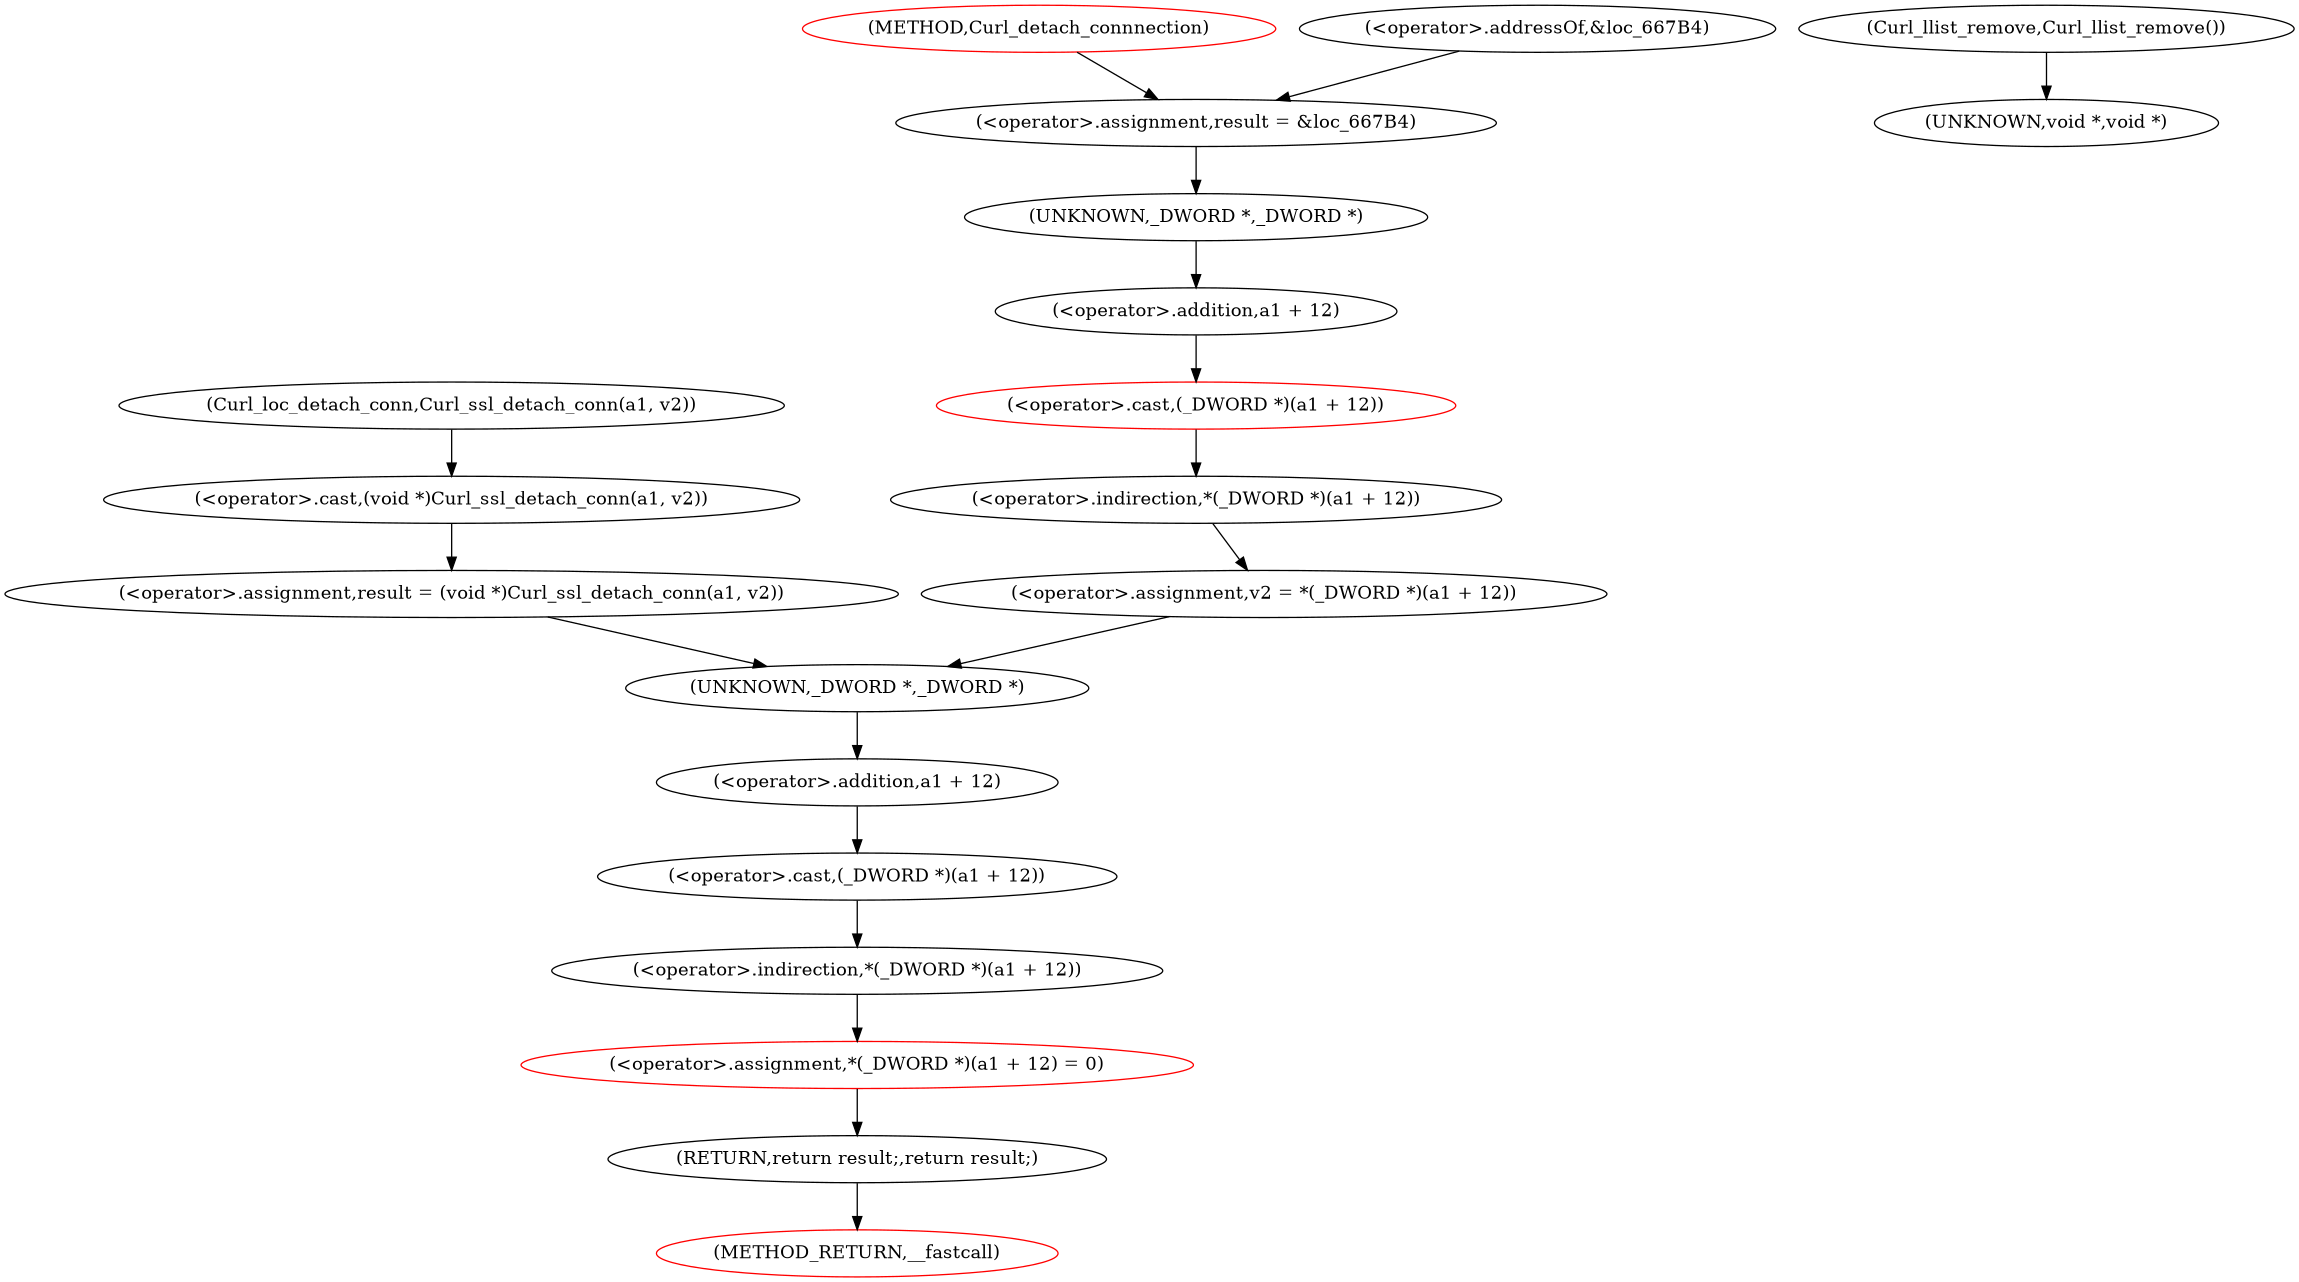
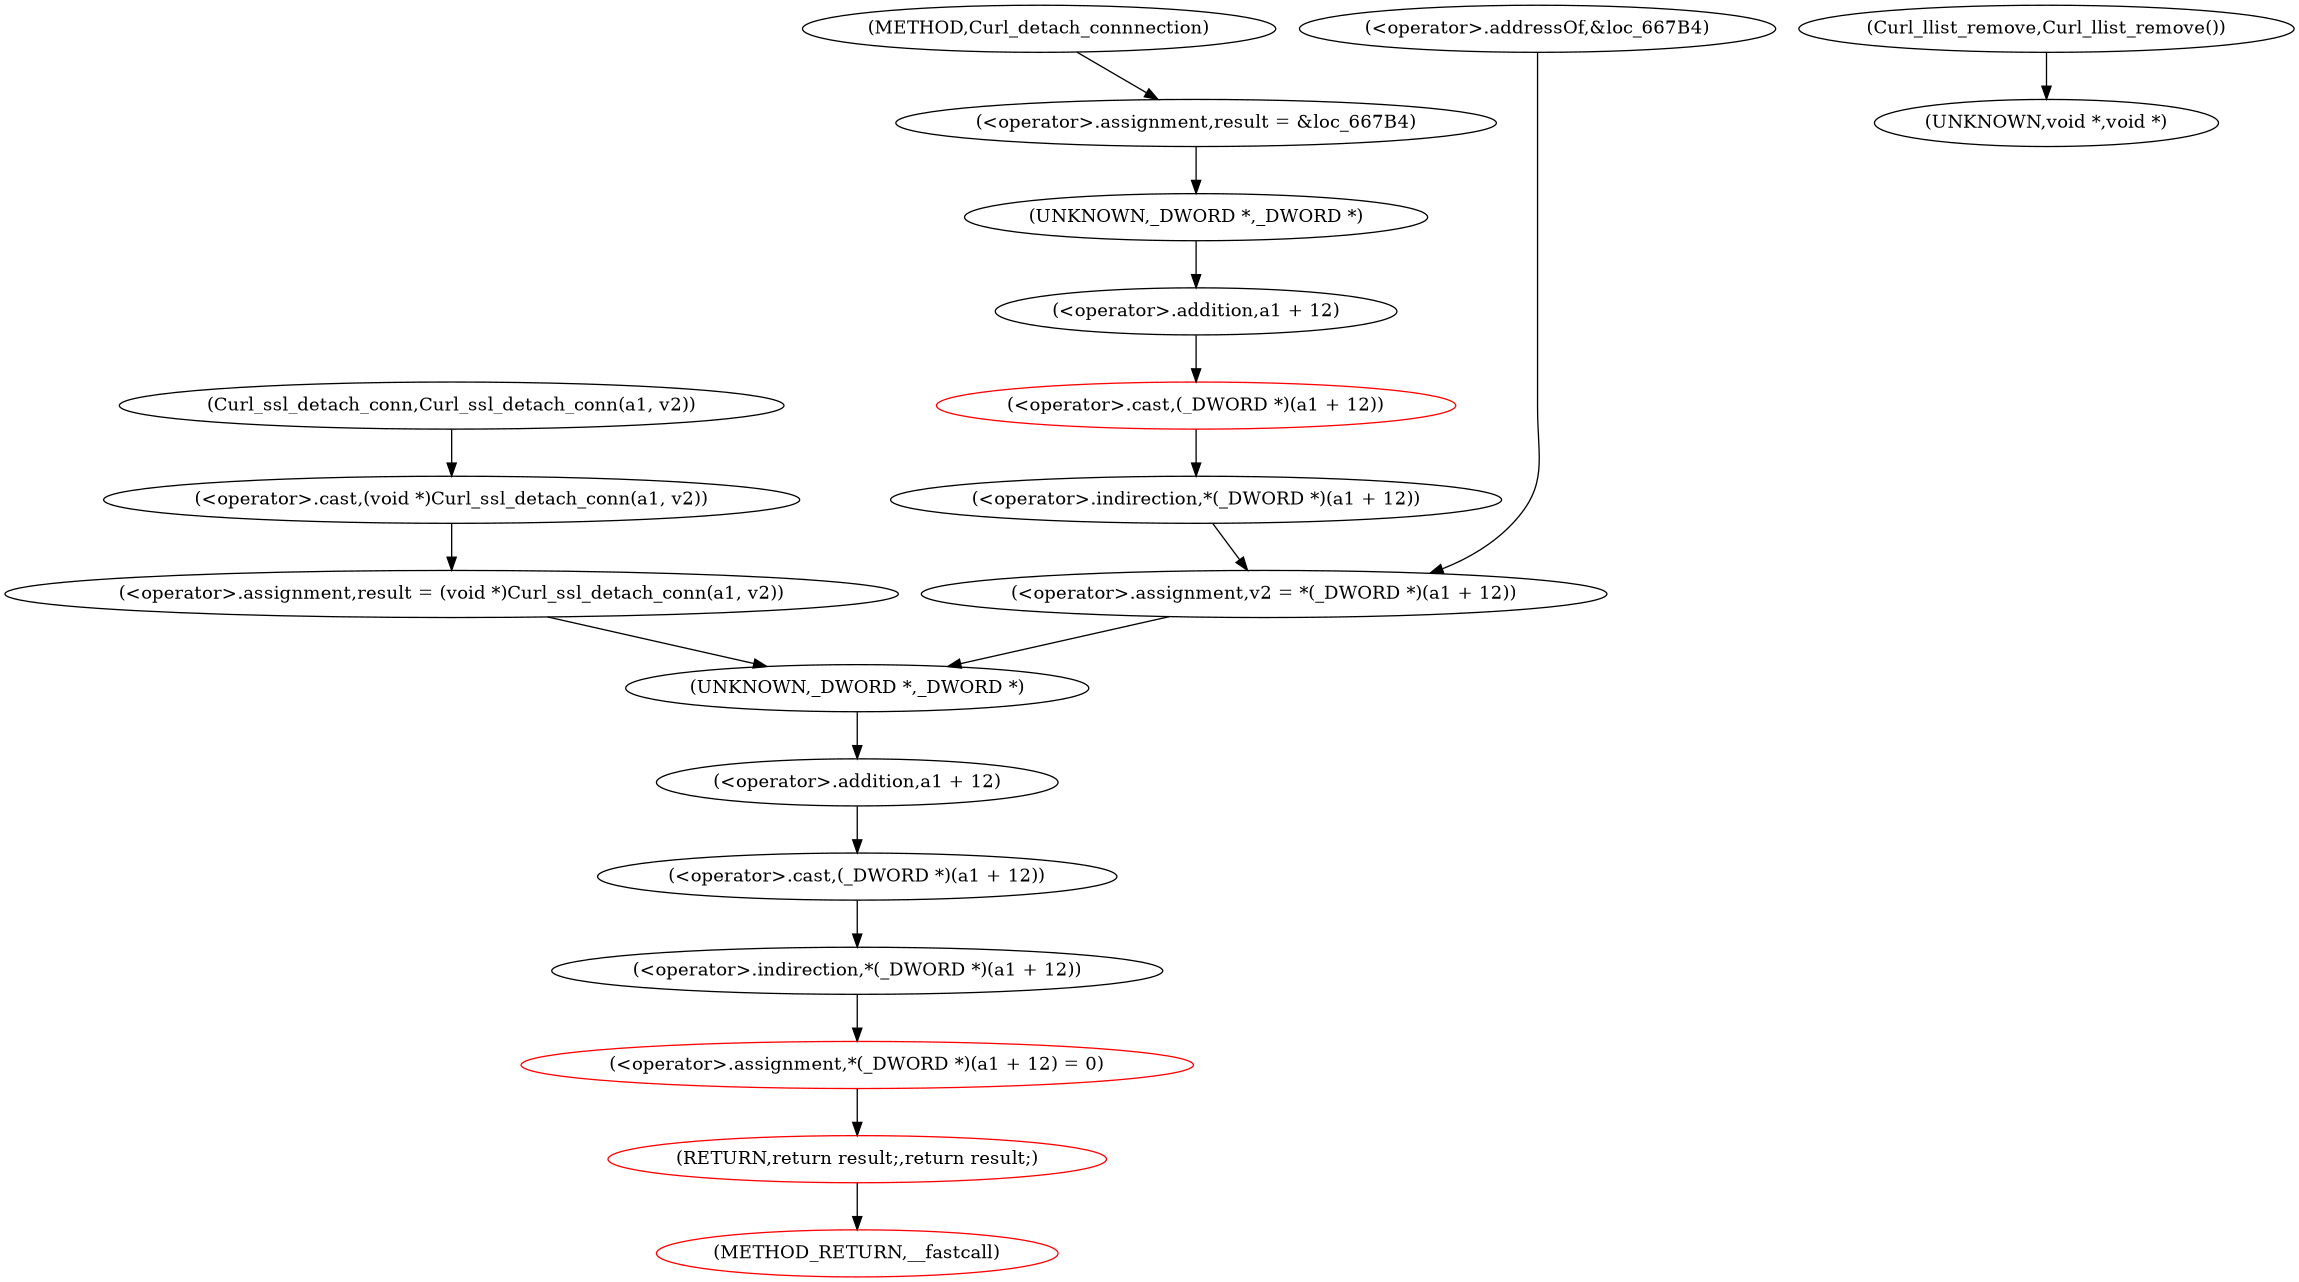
(1039, 29) -> (1039, 29)
(1374, 74) -> (1538, 334)
(452, 406) -> (452, 406)
(857, 1159) -> (857, 1159)
